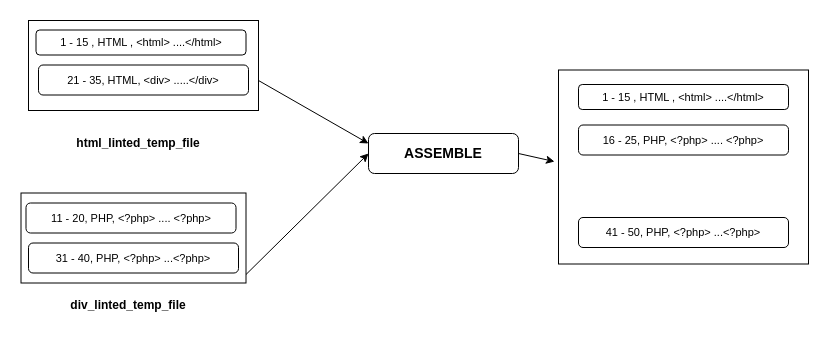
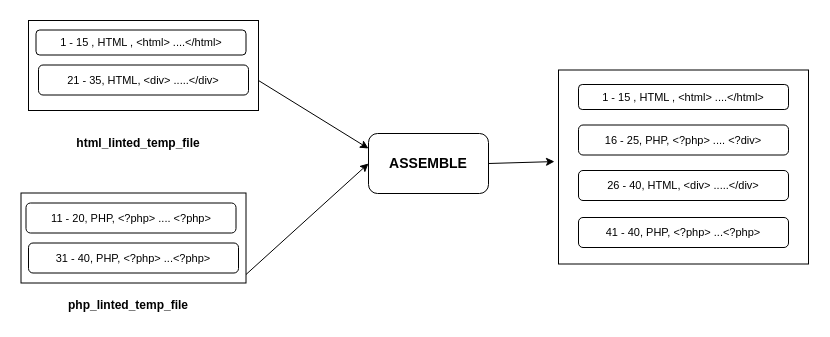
(684, 141) -> (684, 141)
(444, 154) -> (429, 164)
none -> (684, 186)
(684, 233) -> (684, 233)
(129, 306) -> (129, 306)
